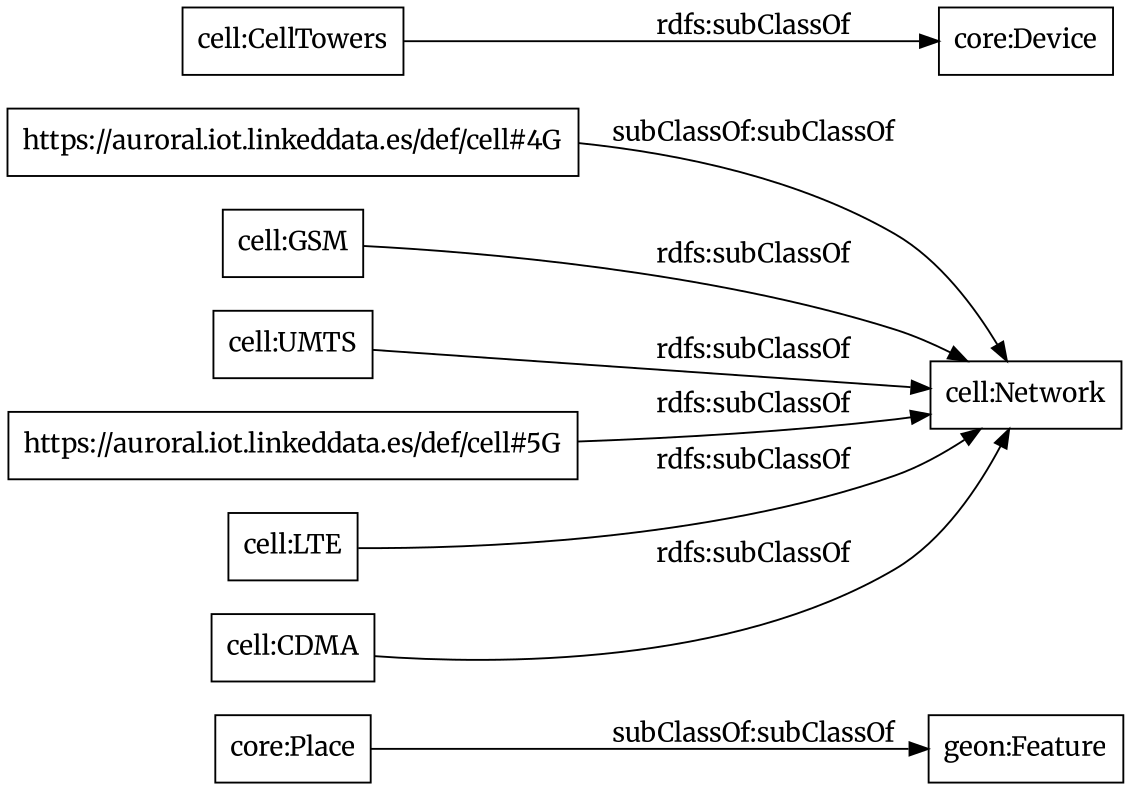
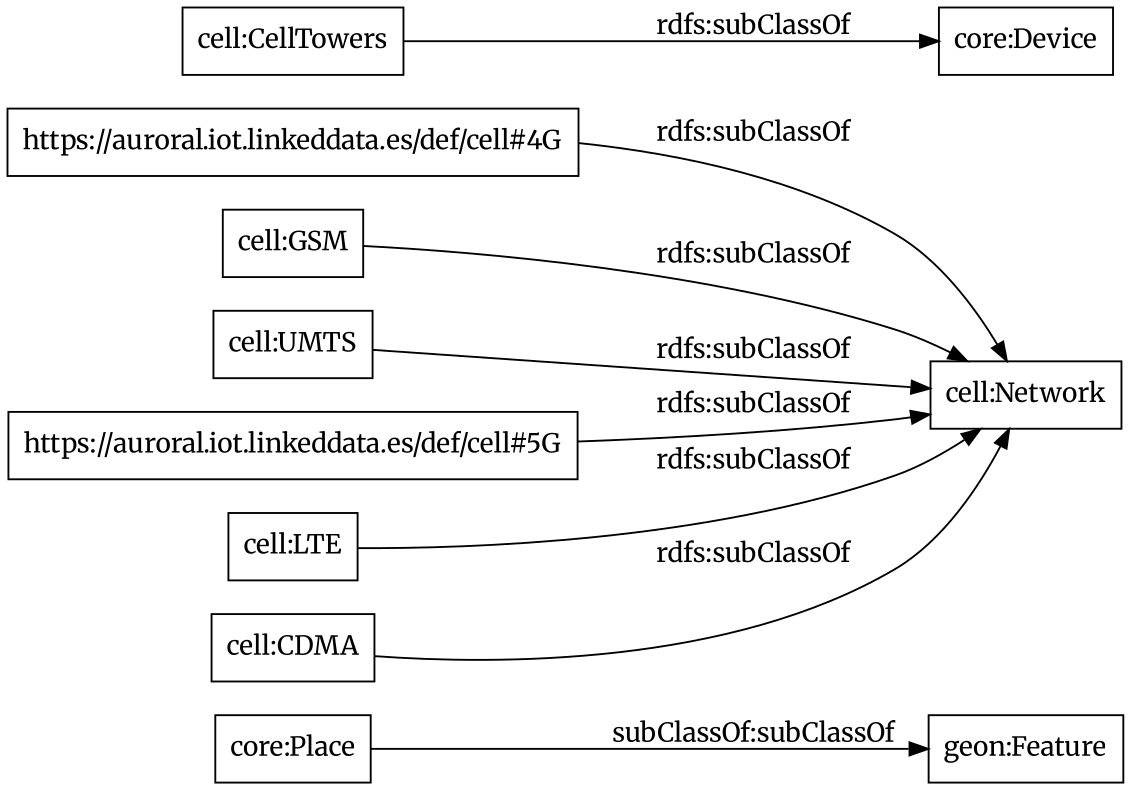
(754, 134) -> (754, 134)
